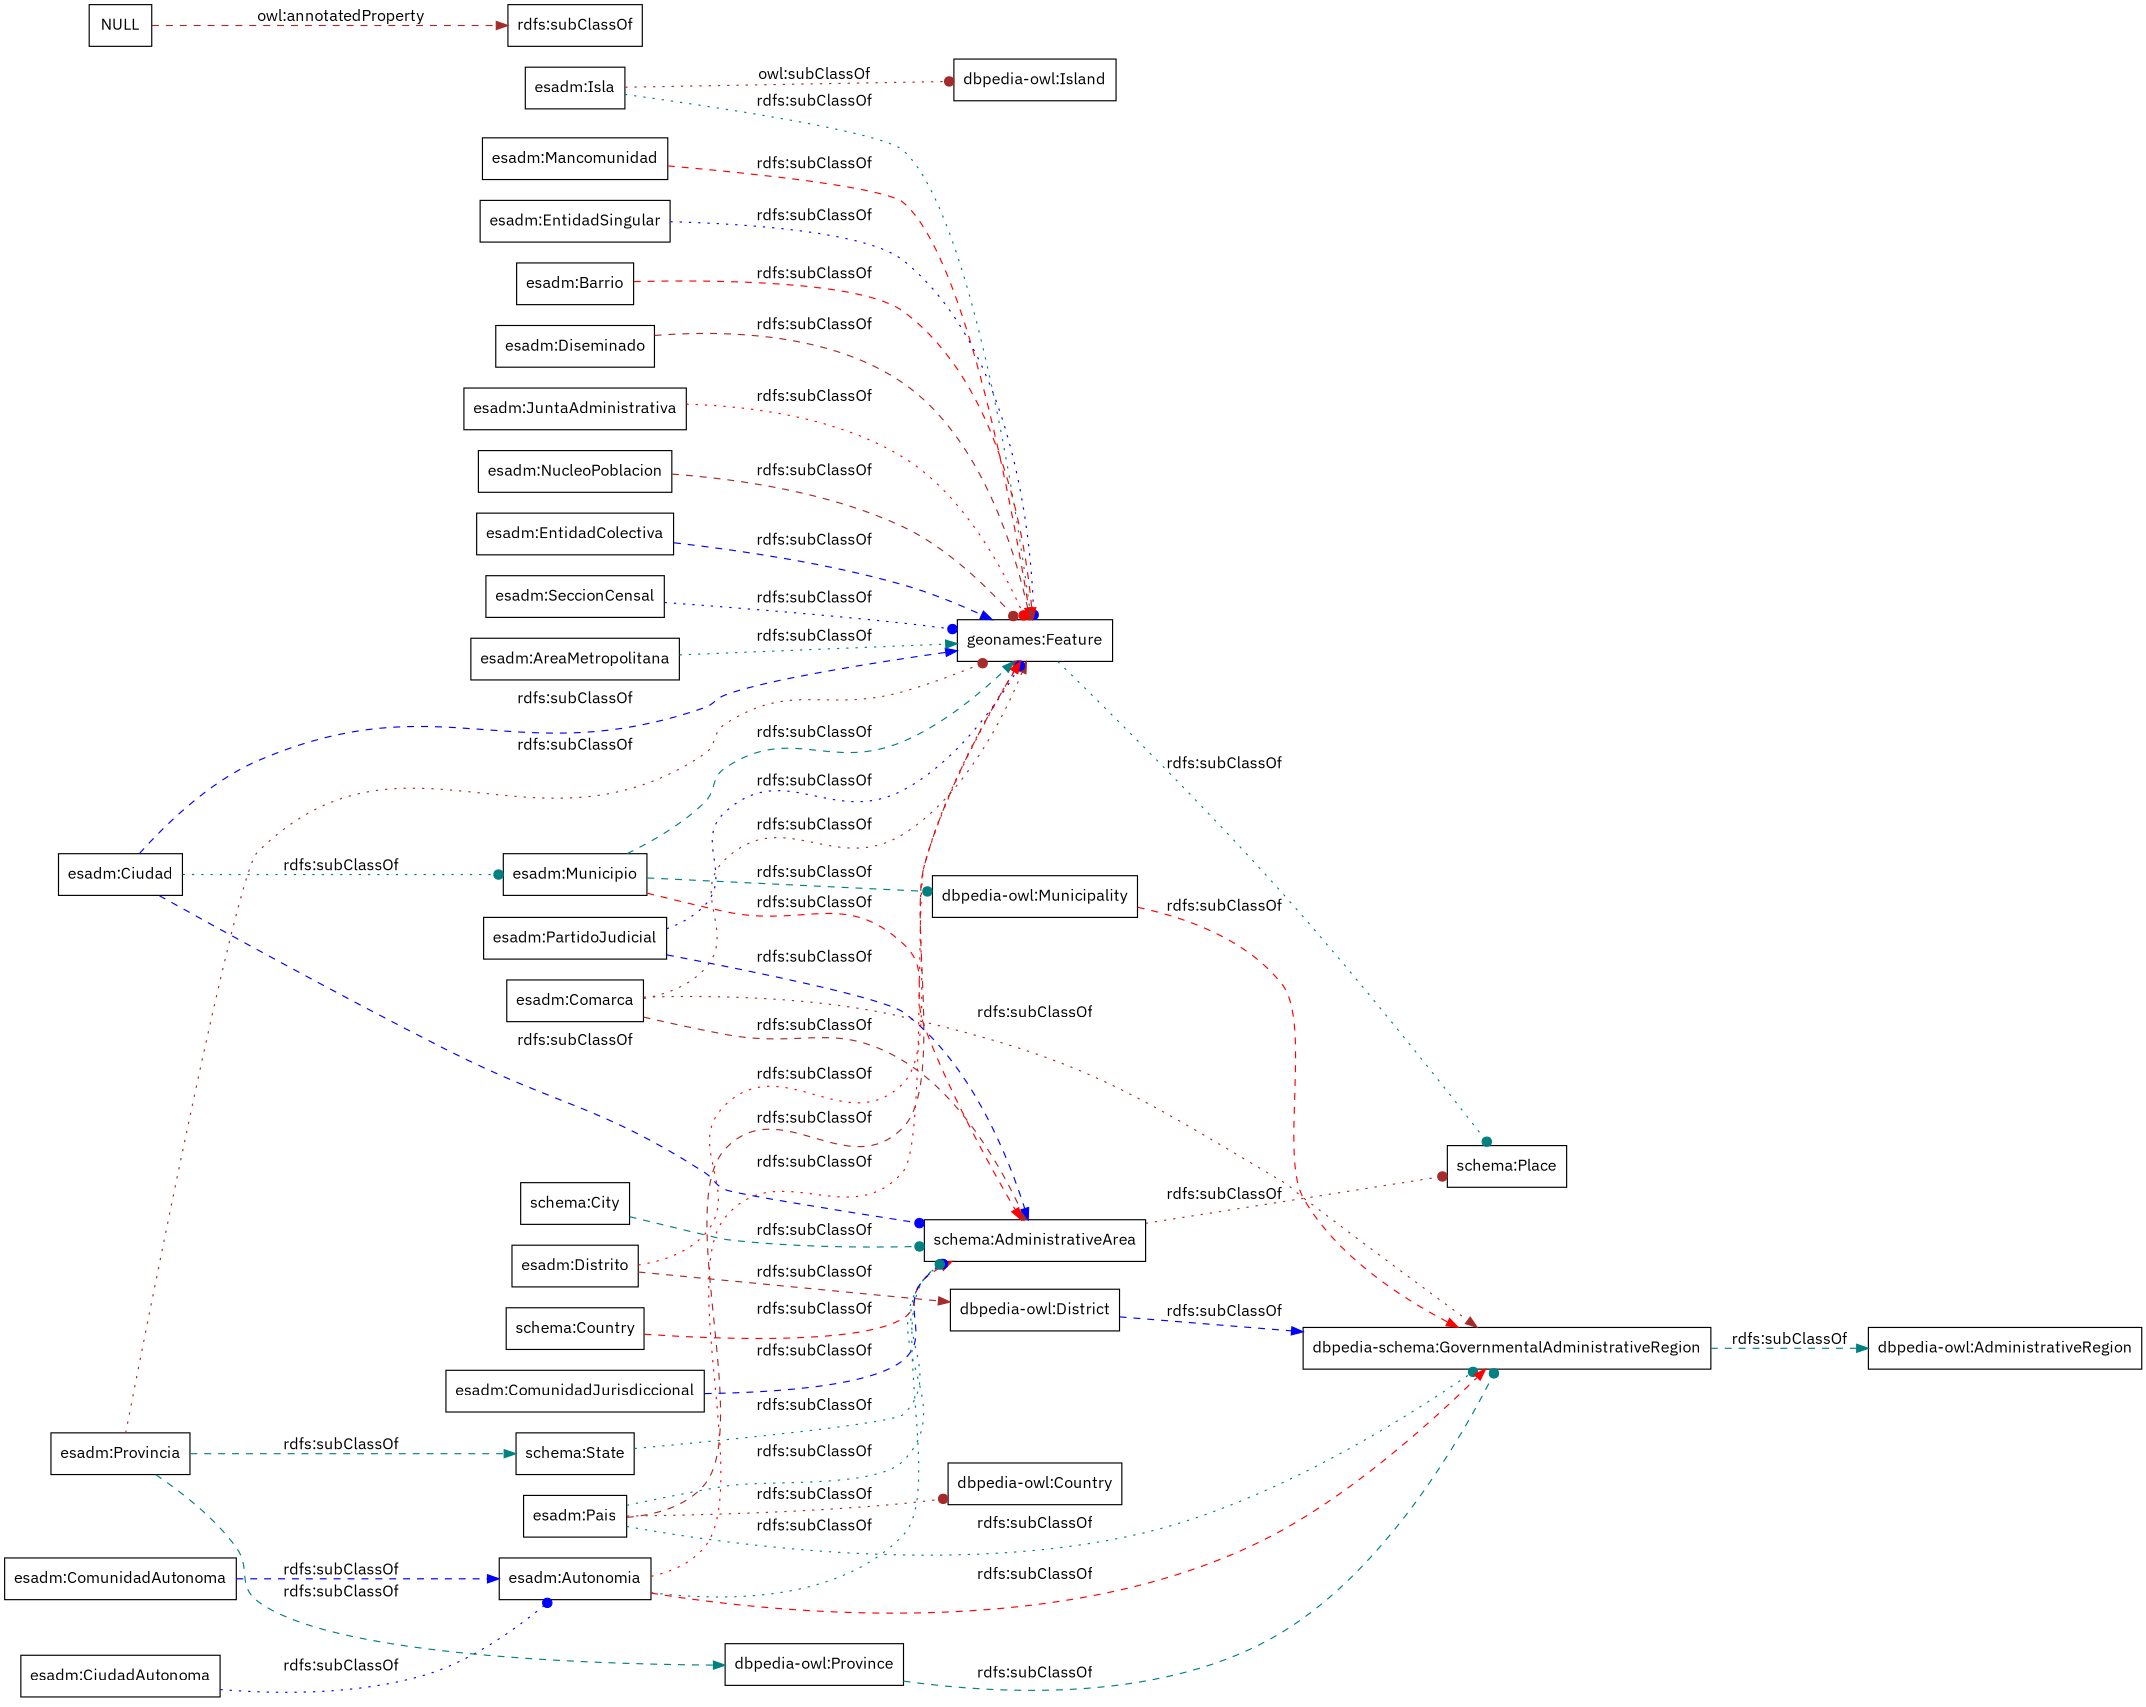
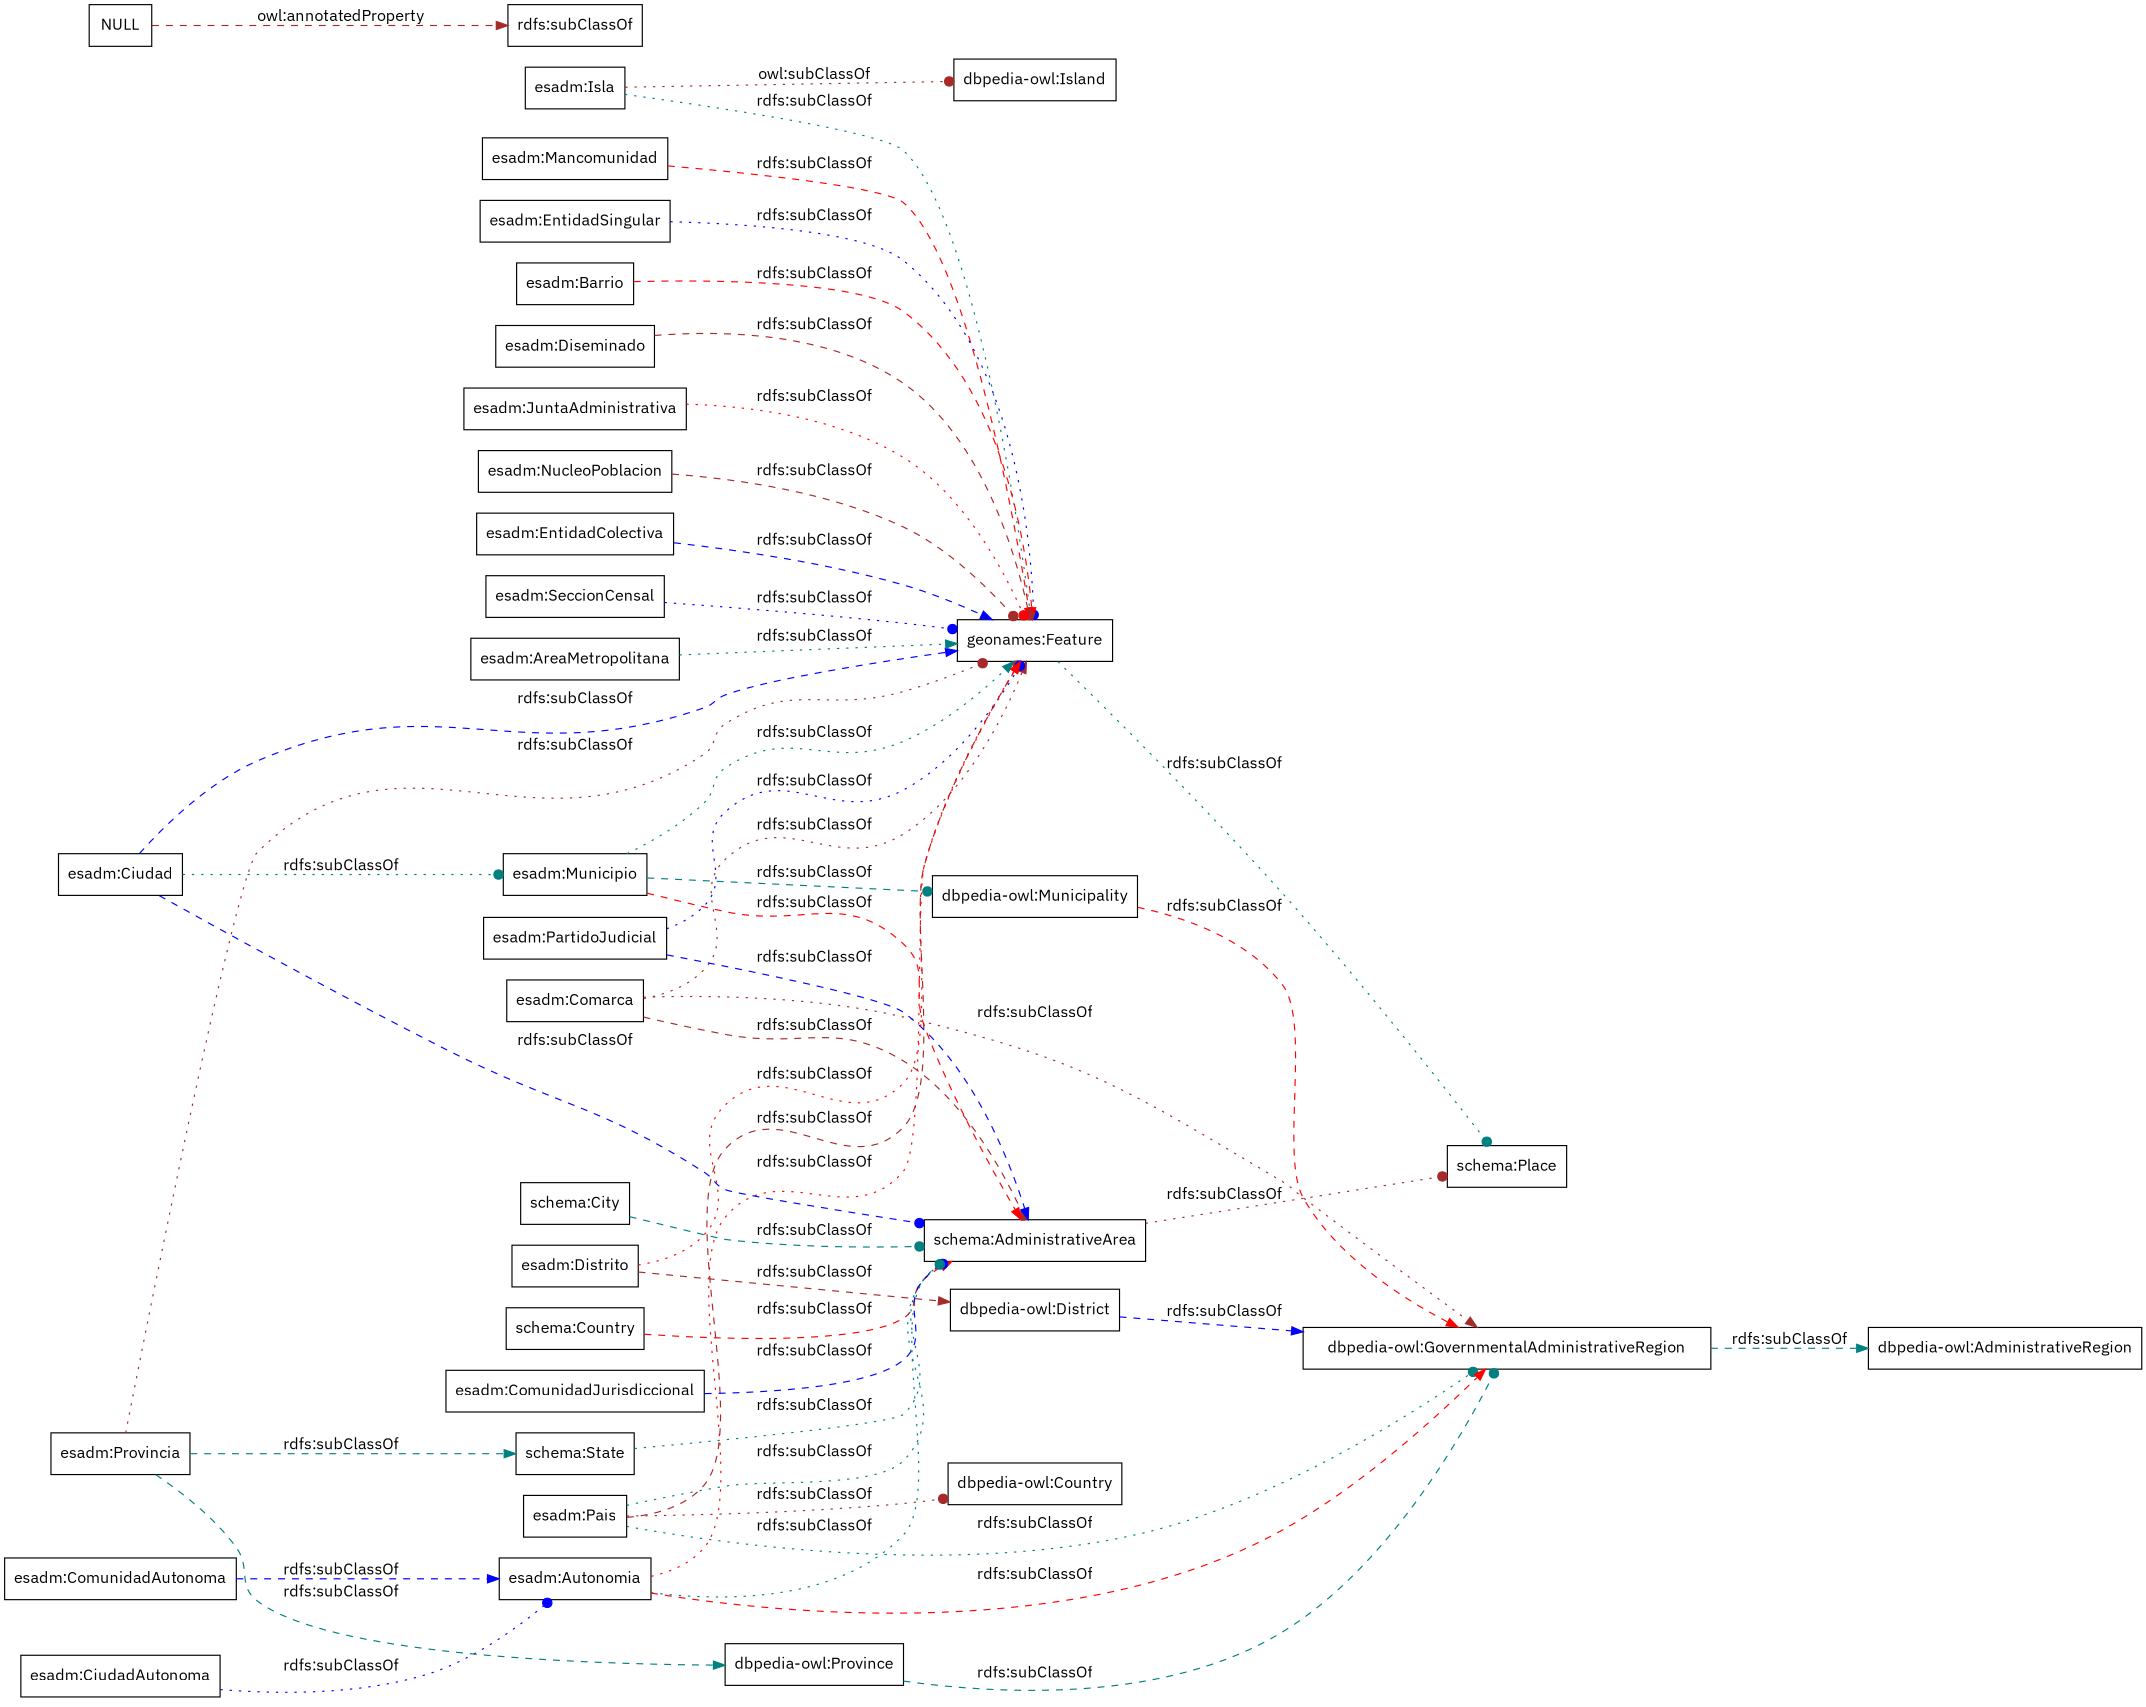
(809, 750) -> (809, 750)
(1507, 1348) -> (1507, 1348)
